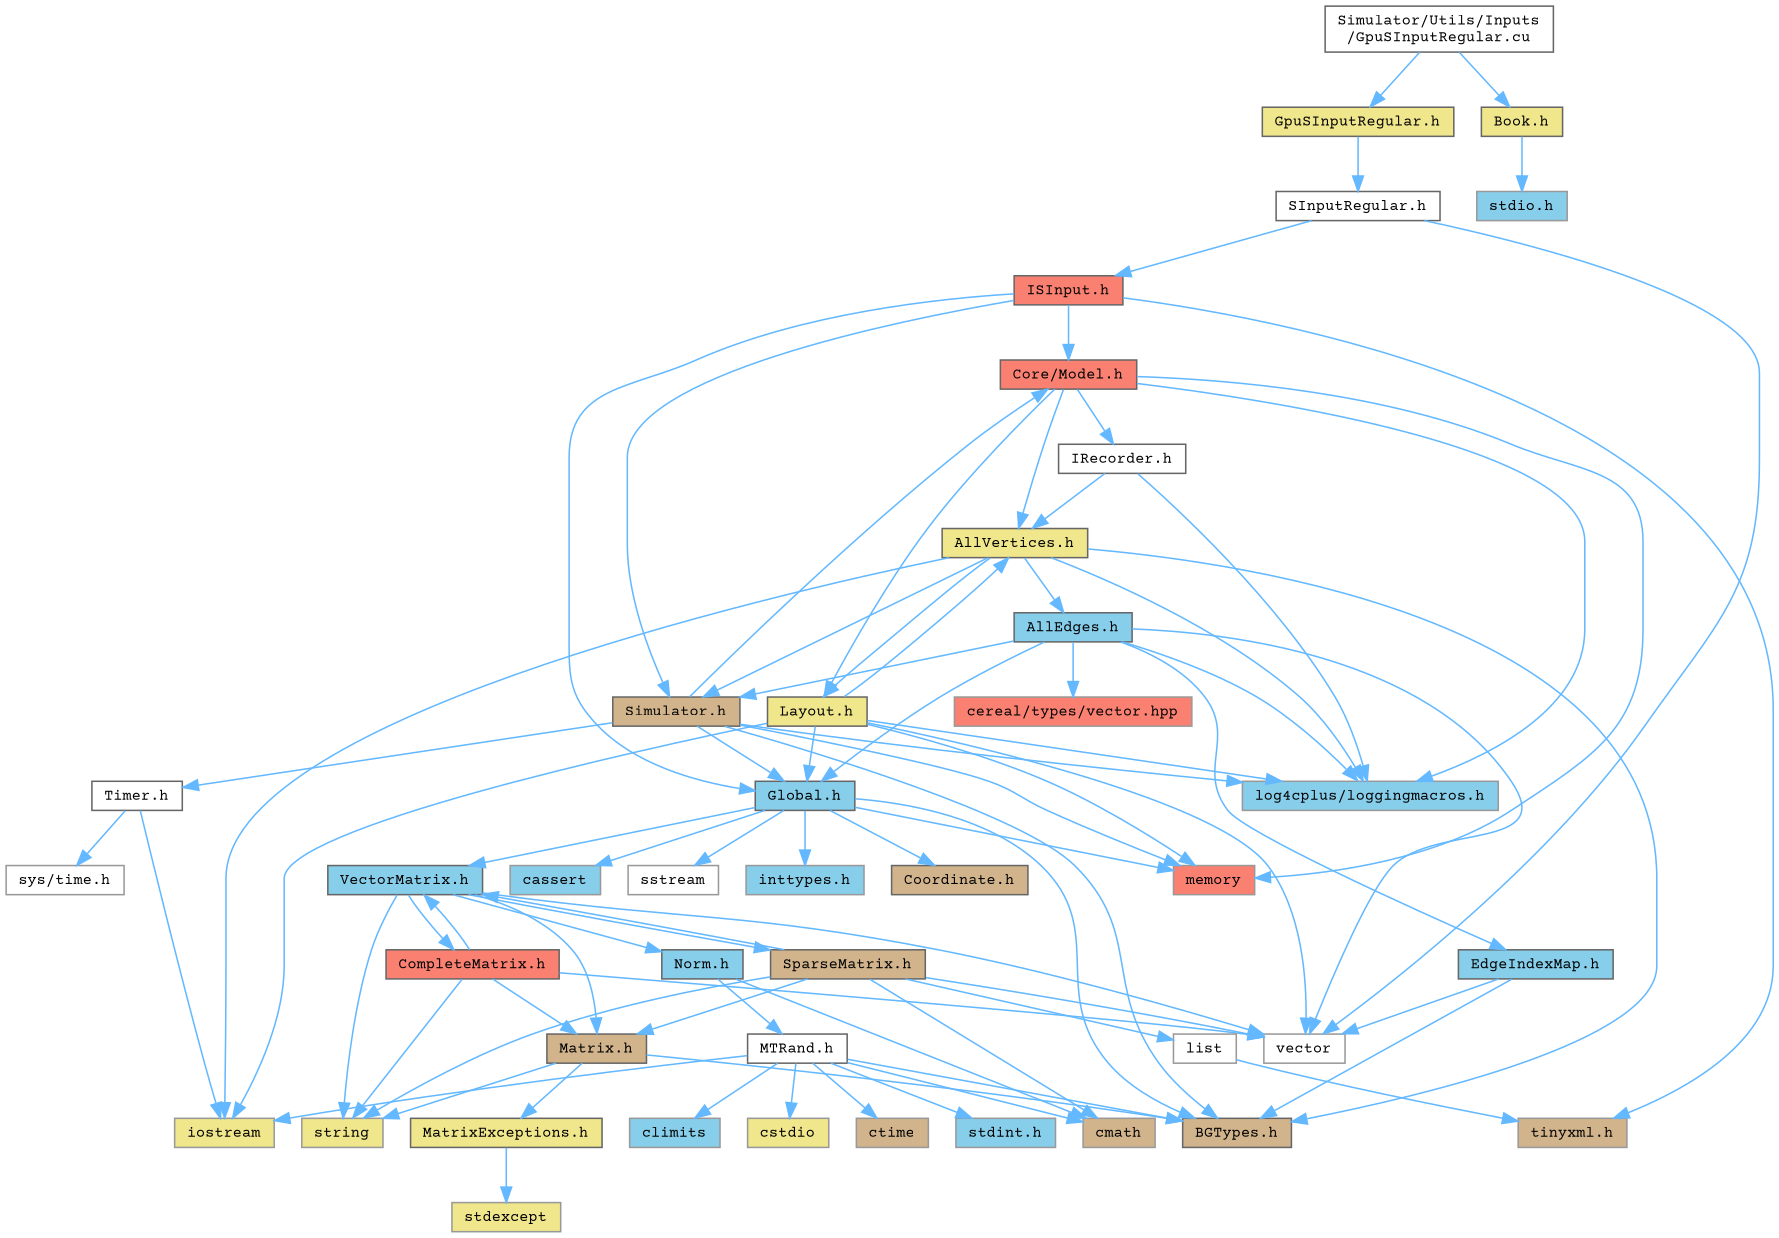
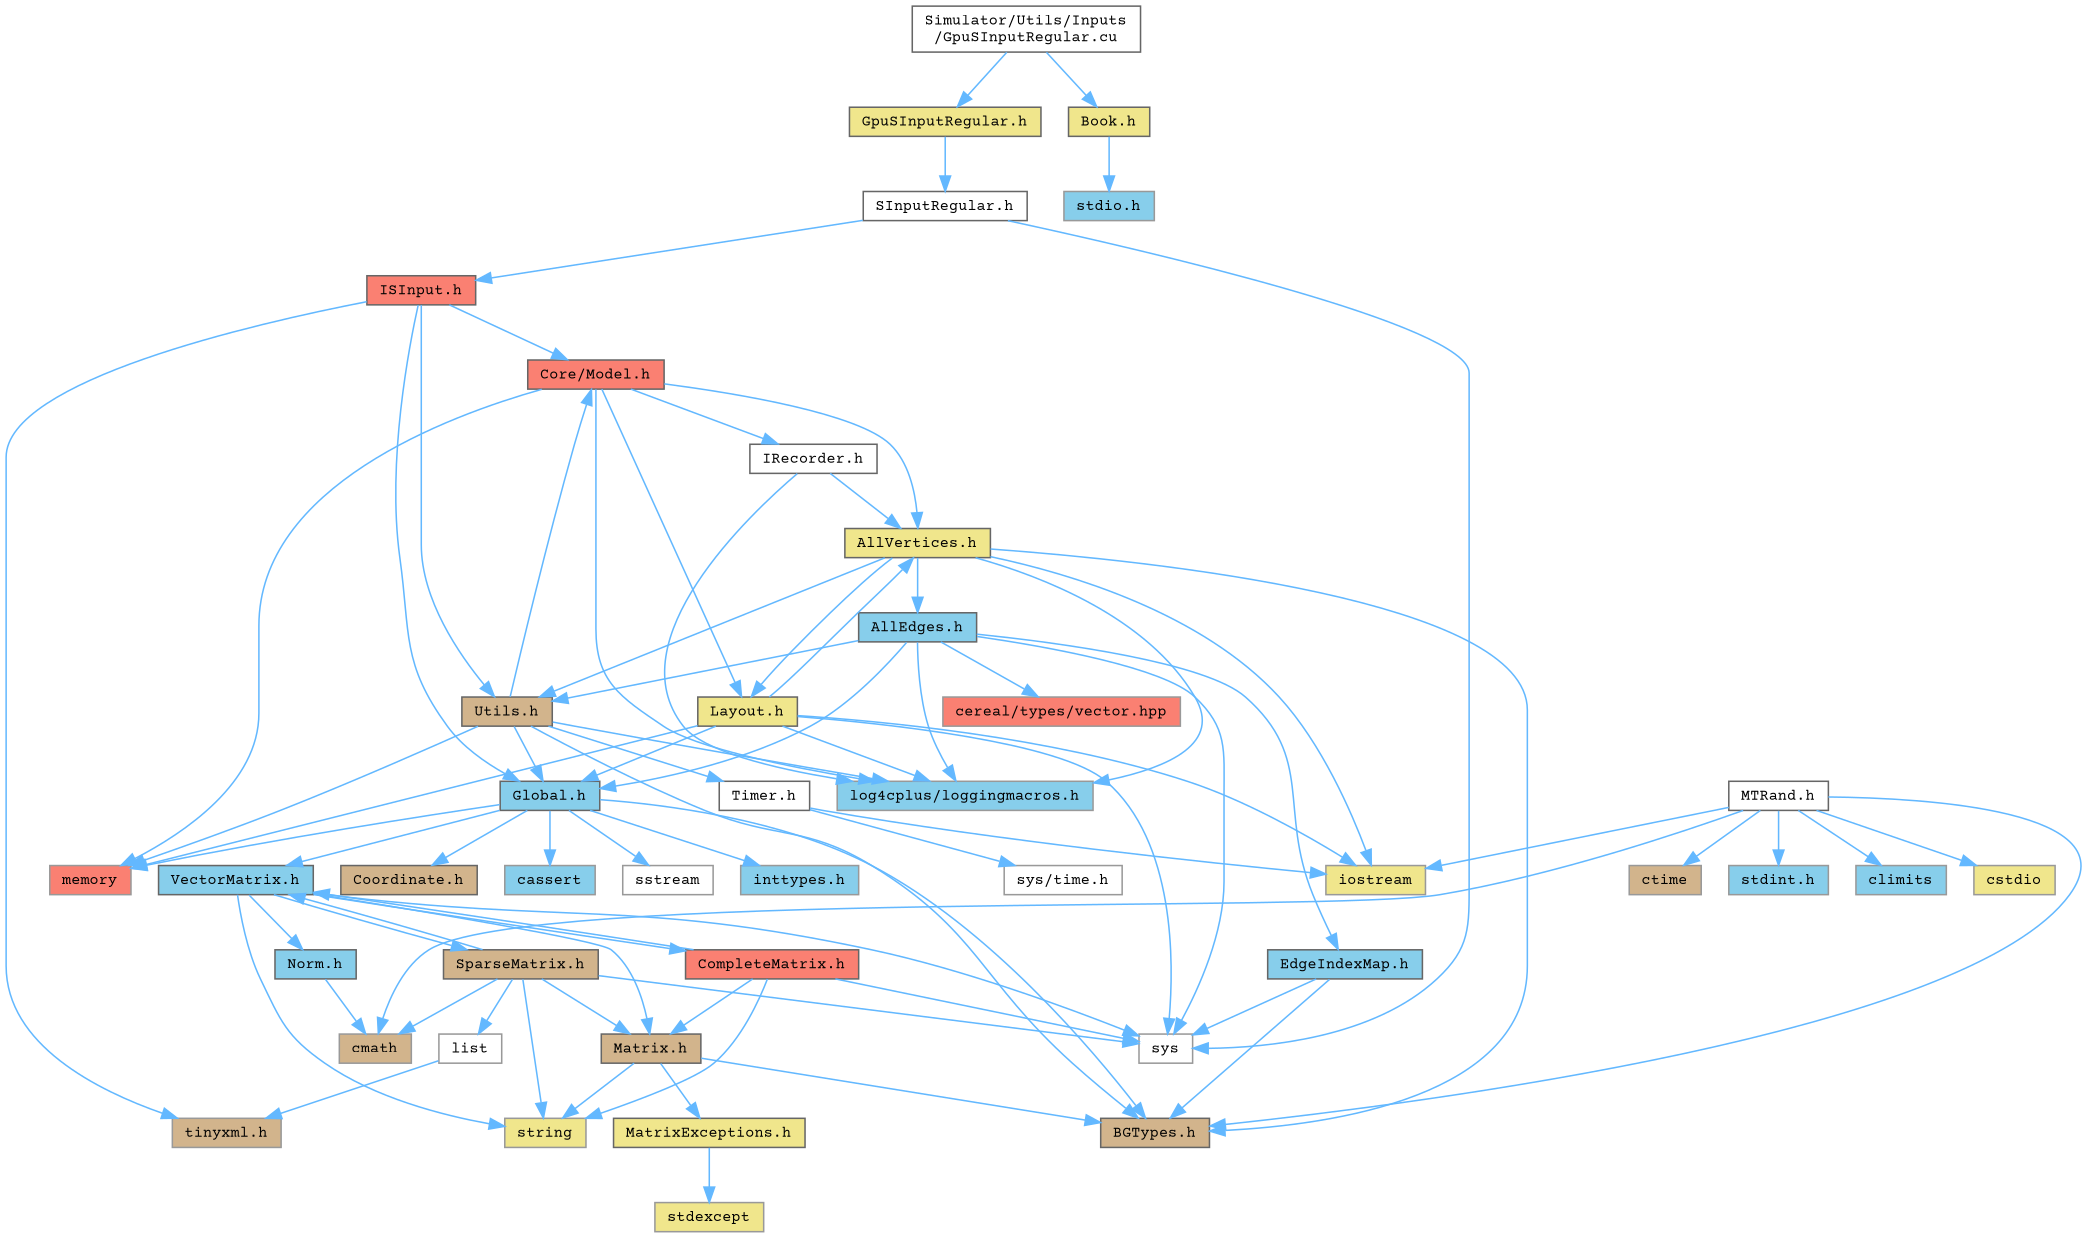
(676, 712) -> (507, 712)
(752, 1008) -> none
(1304, 1049) -> (1166, 1049)
